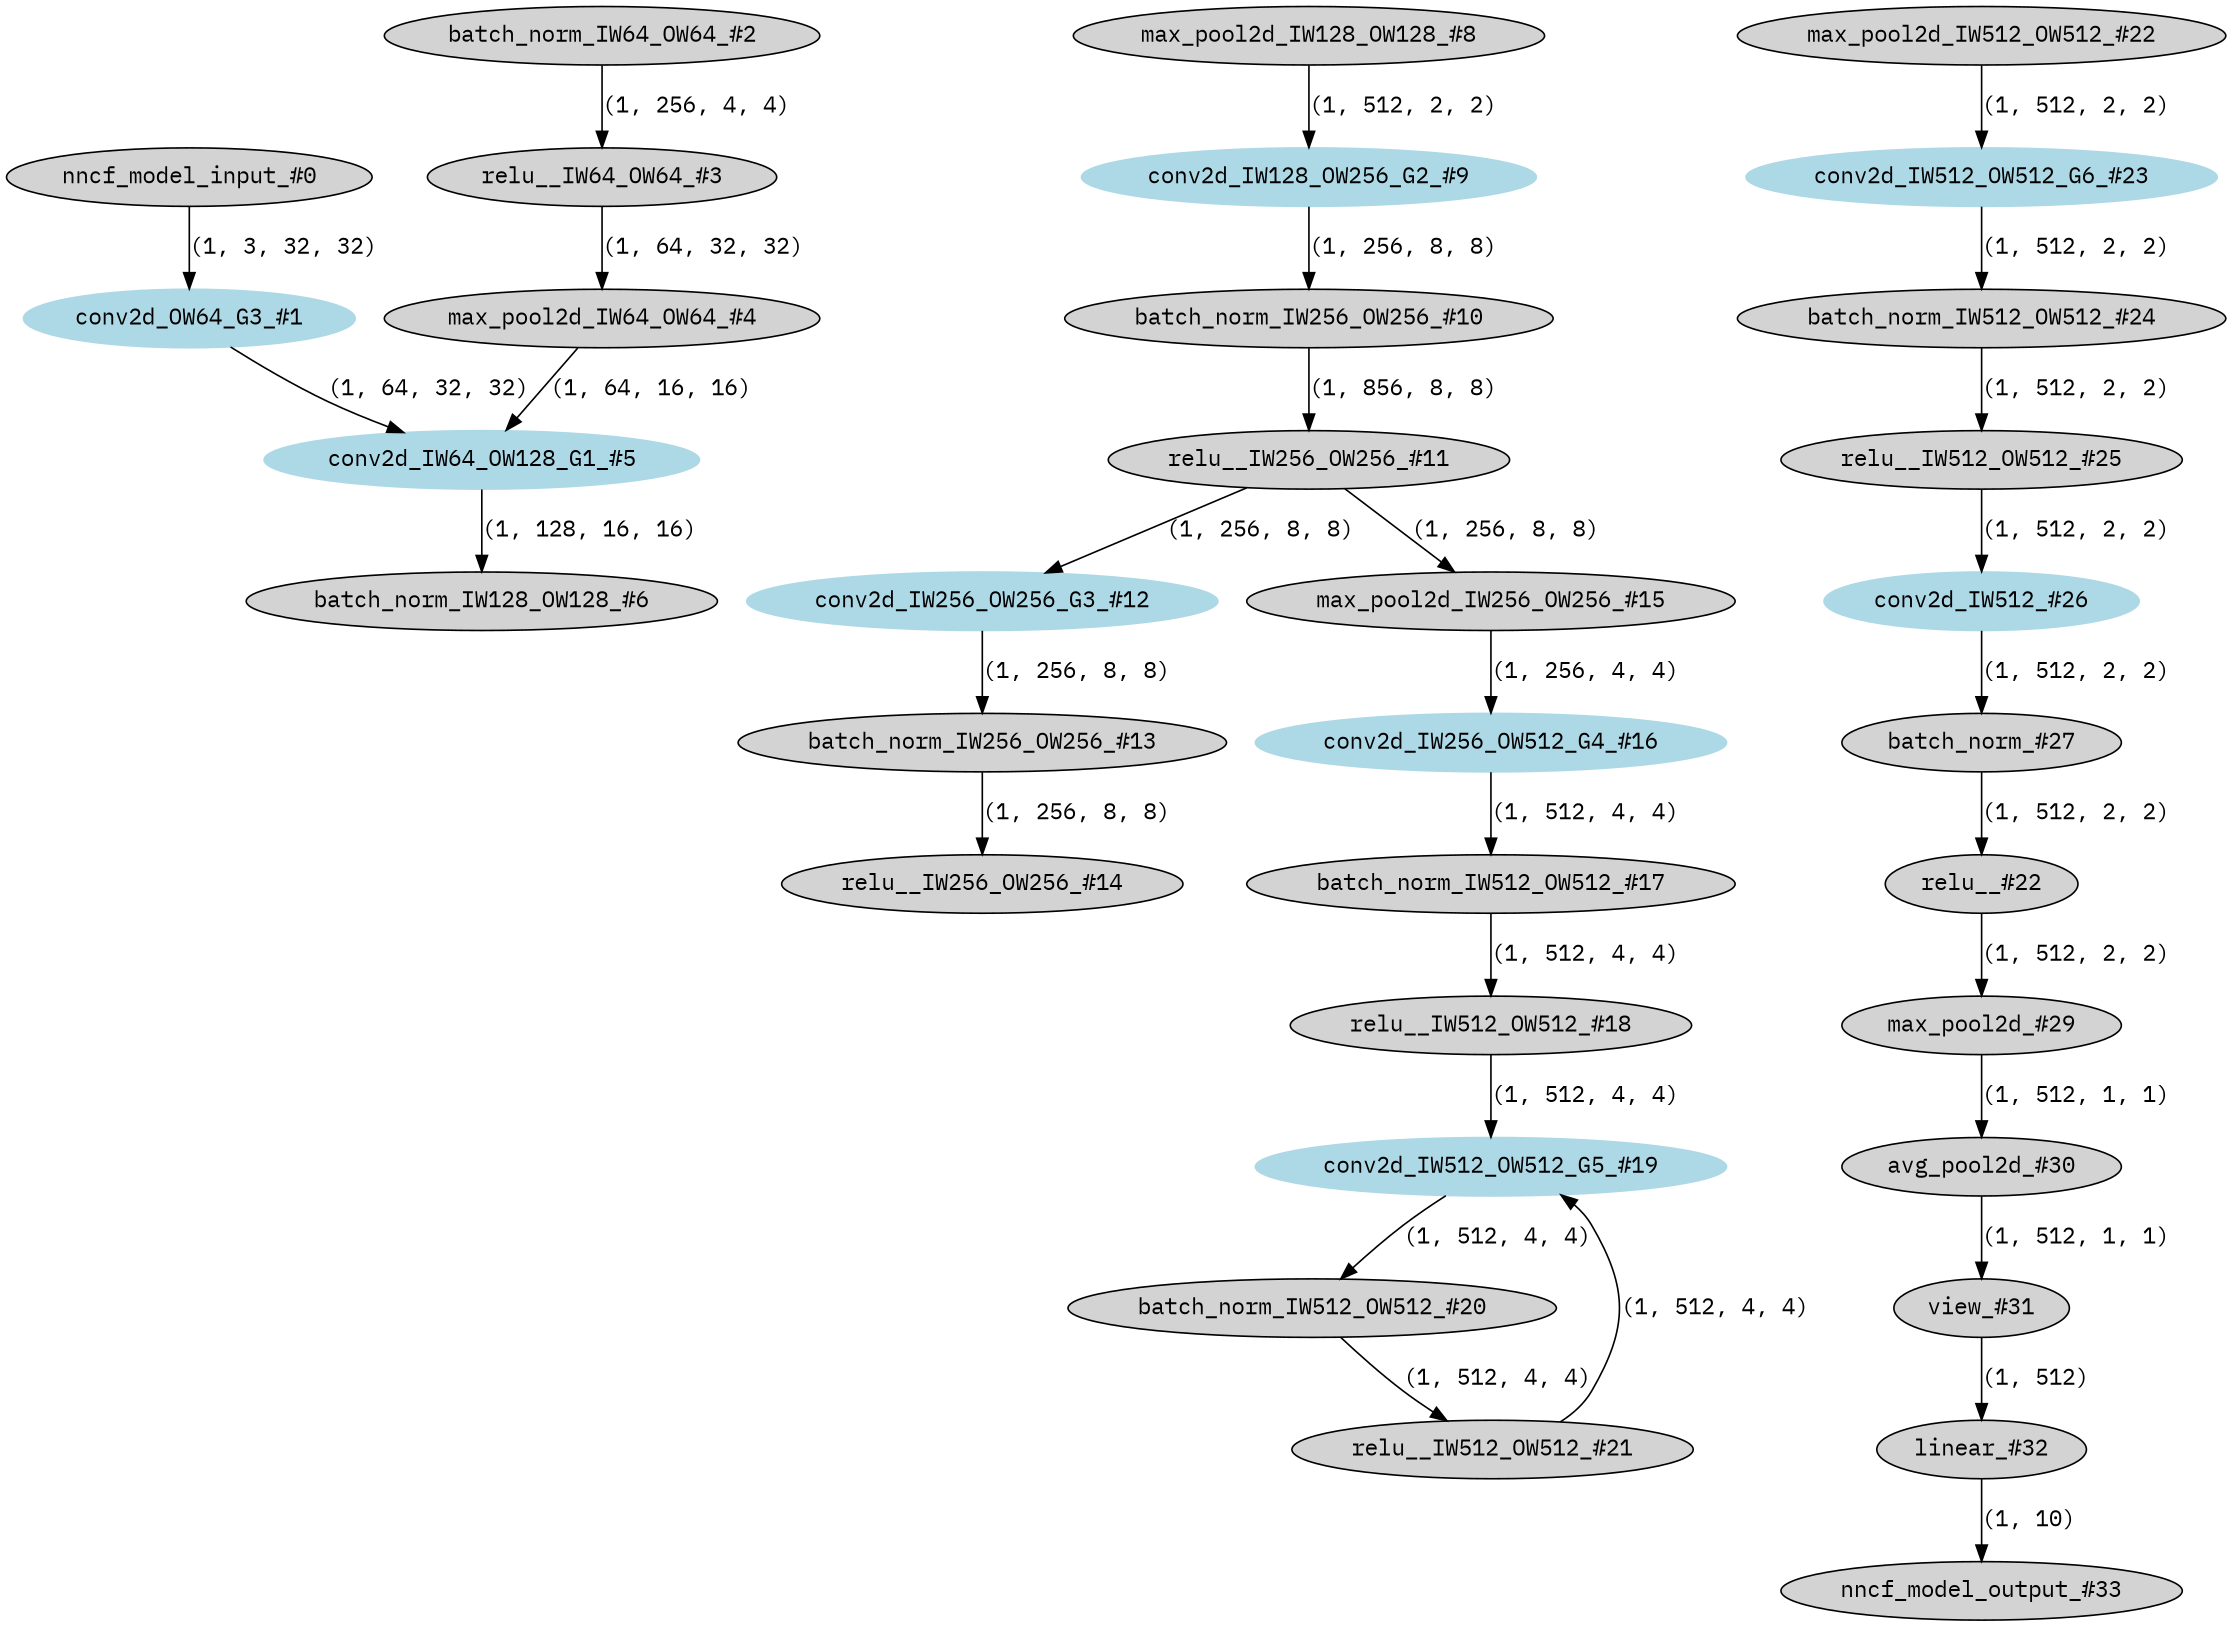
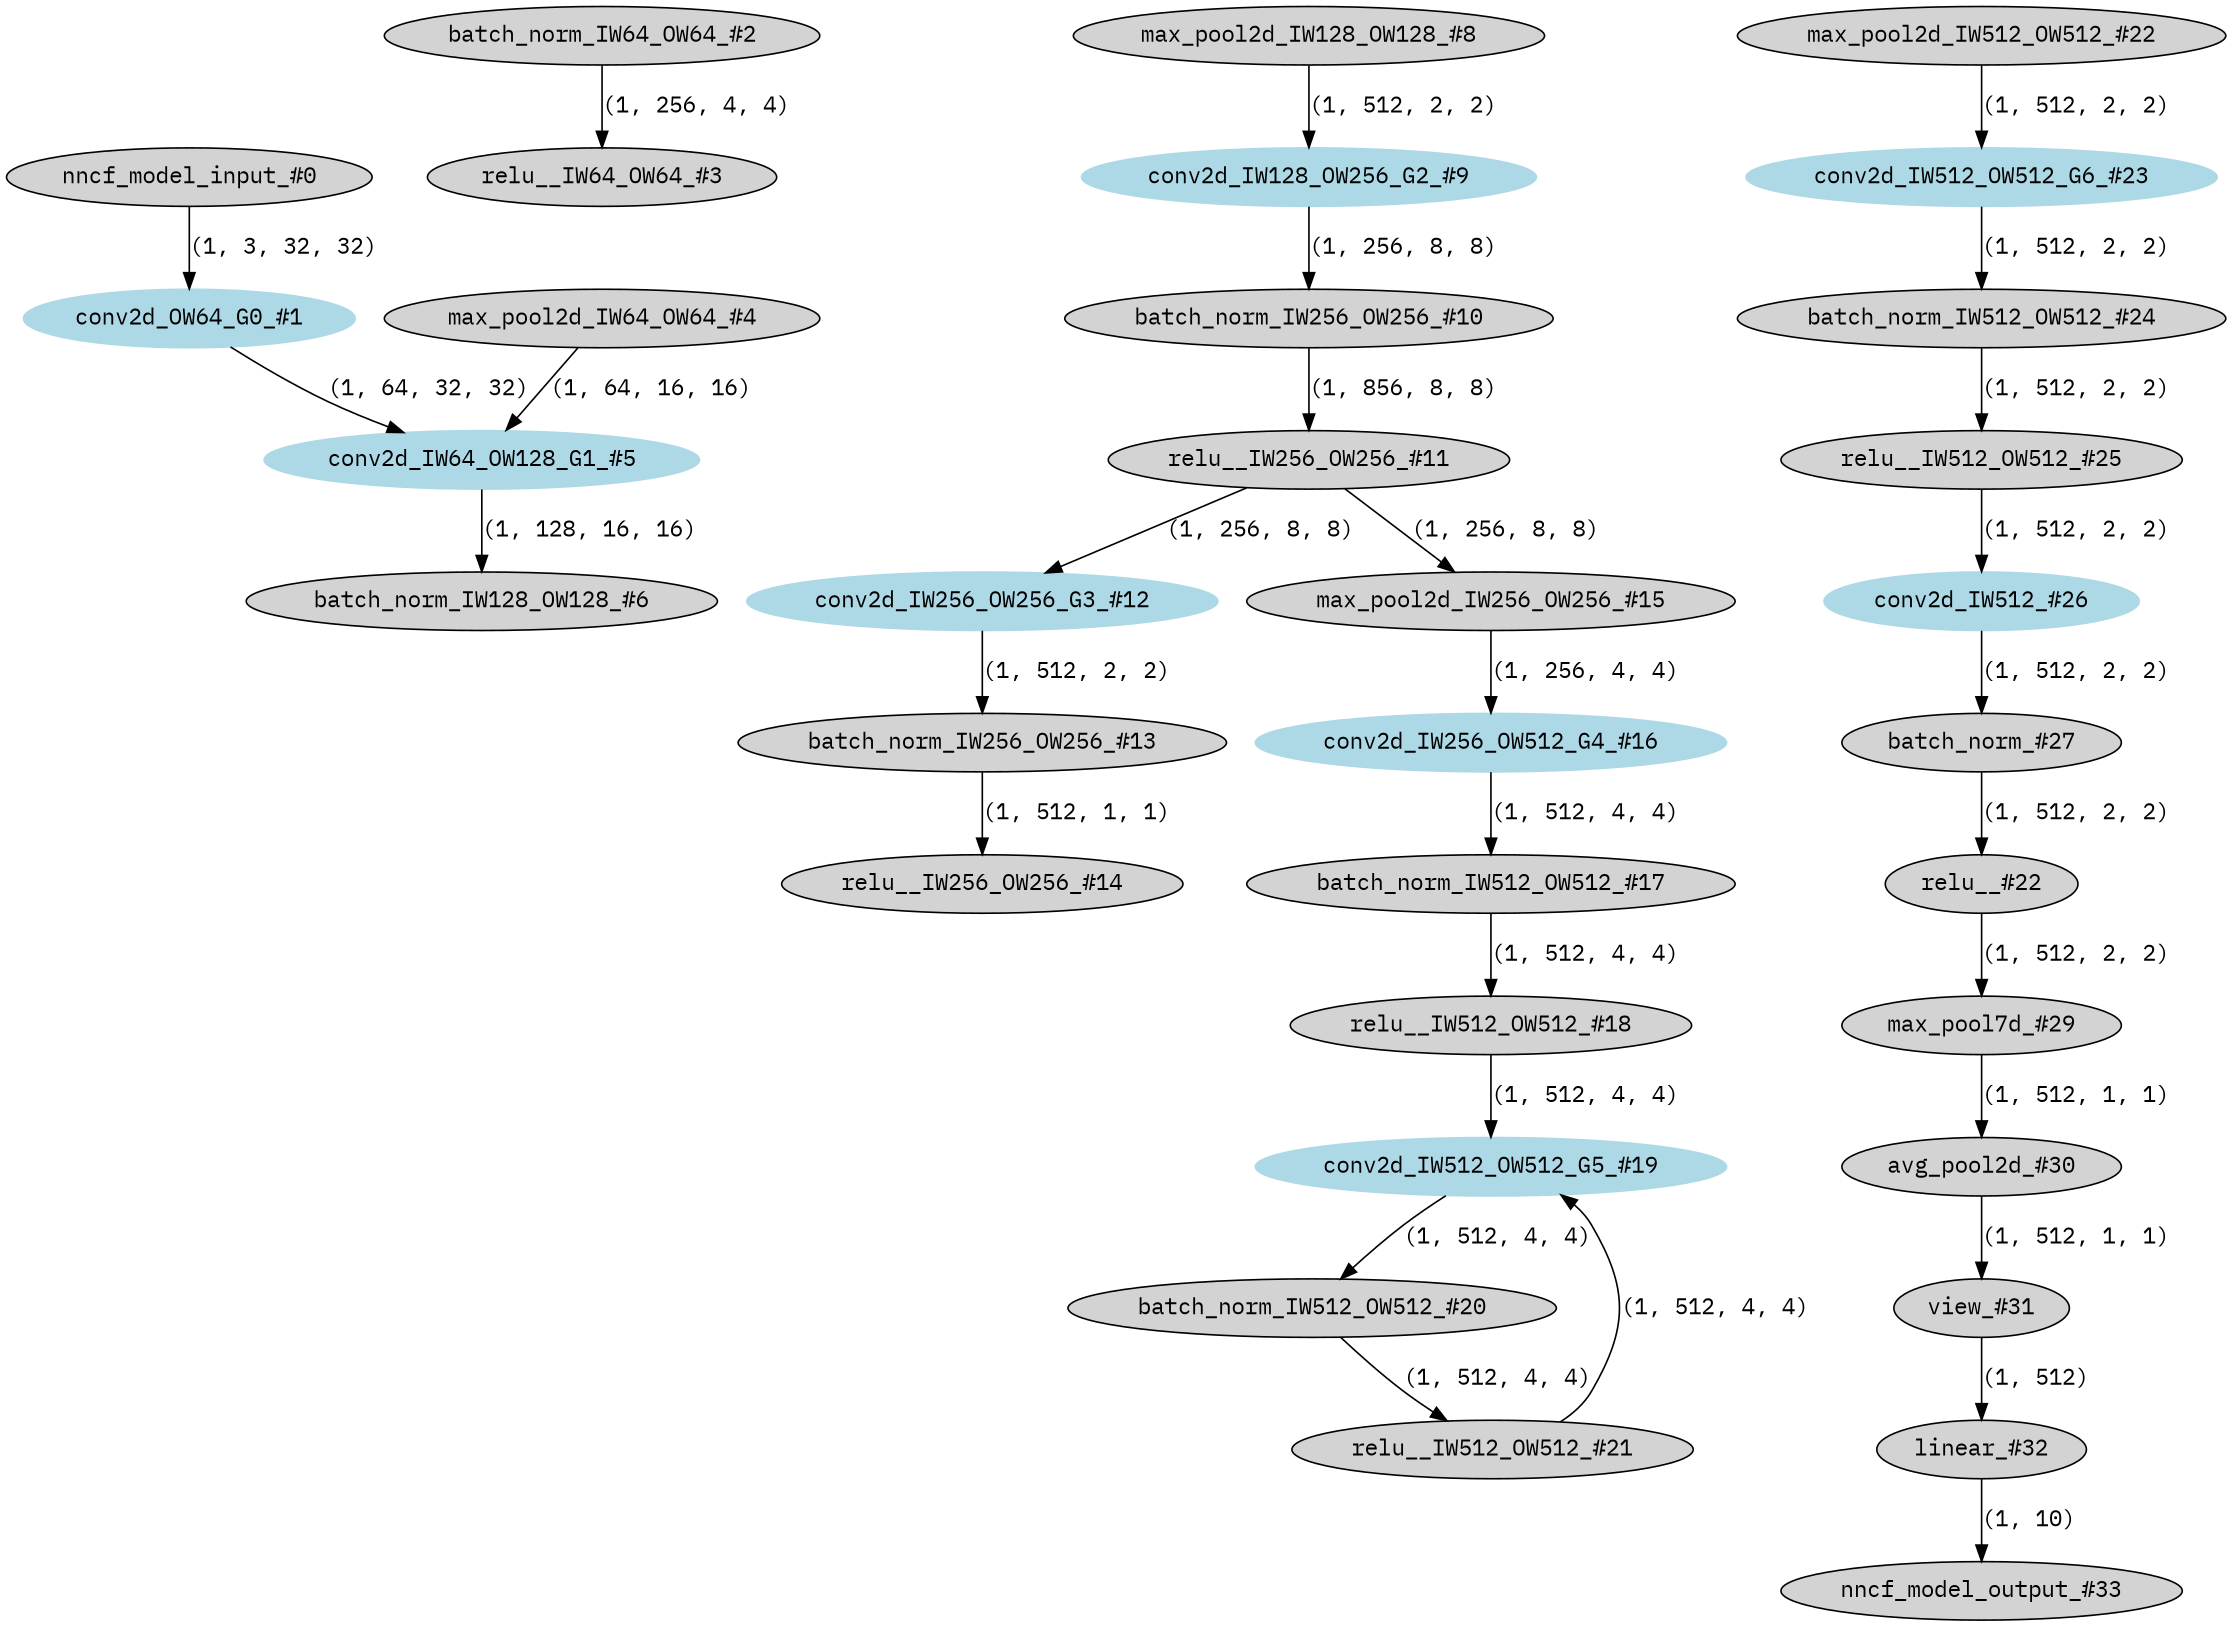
(602, 240) -> none
(189, 318) -> (189, 318)
(1077, 672) -> (1077, 672)
(1077, 813) -> (1077, 813)
(1982, 1025) -> (1982, 1025)
